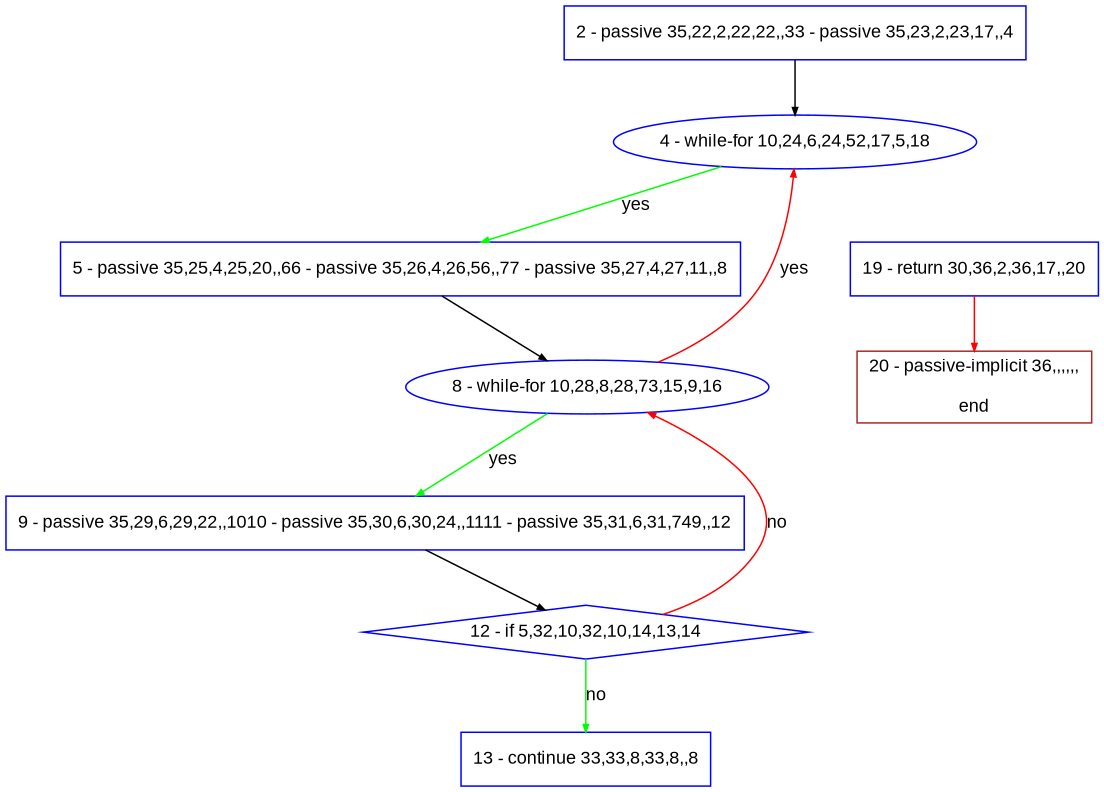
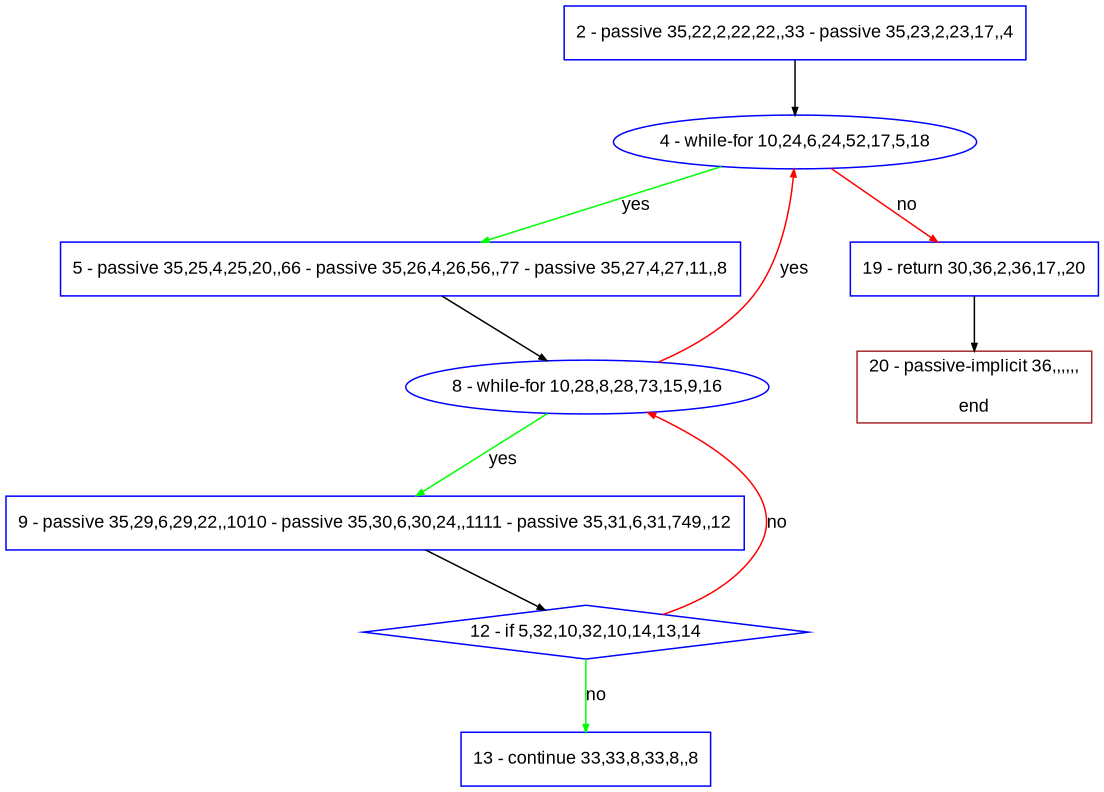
none -> (881, 203)
(974, 320) -> (974, 320)
